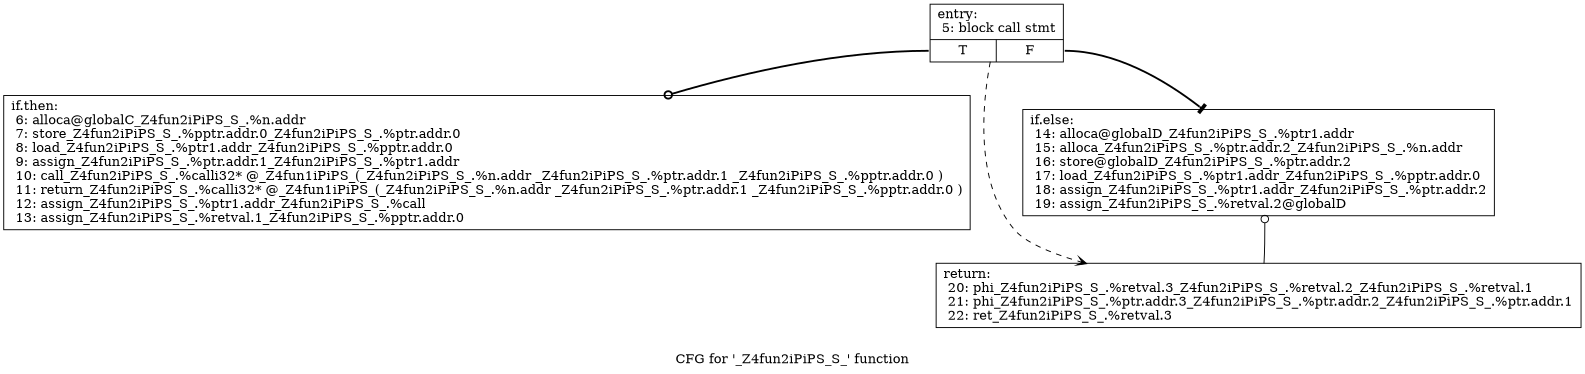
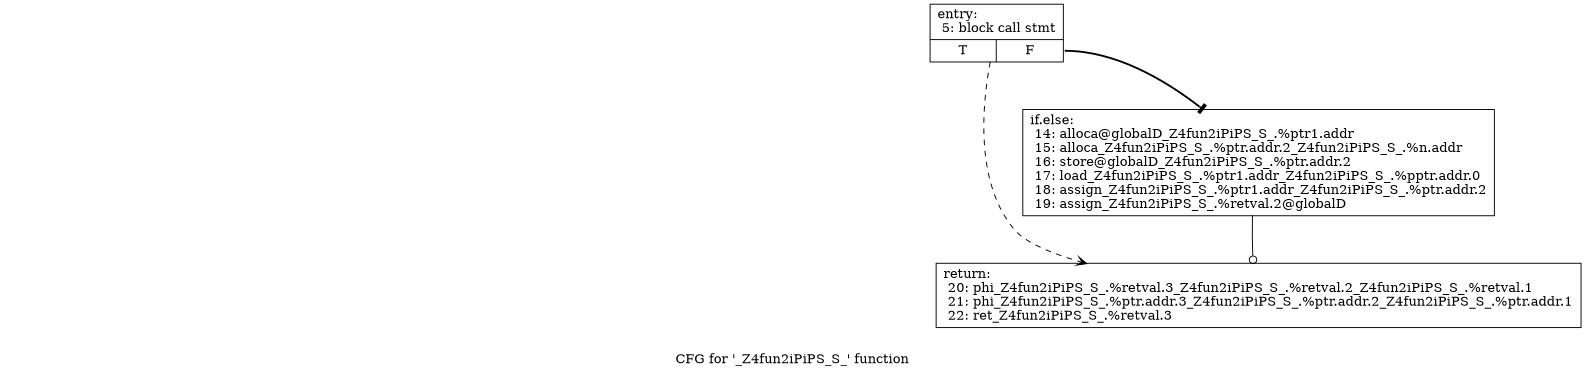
(487, 163) -> none
(1265, 243) -> (1252, 236)
